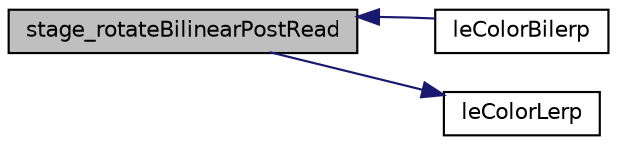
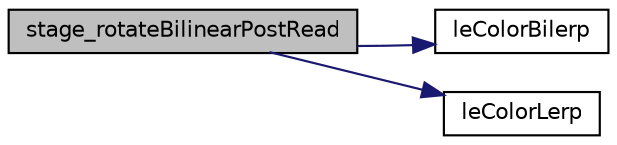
(407, 17) -> (385, 46)
